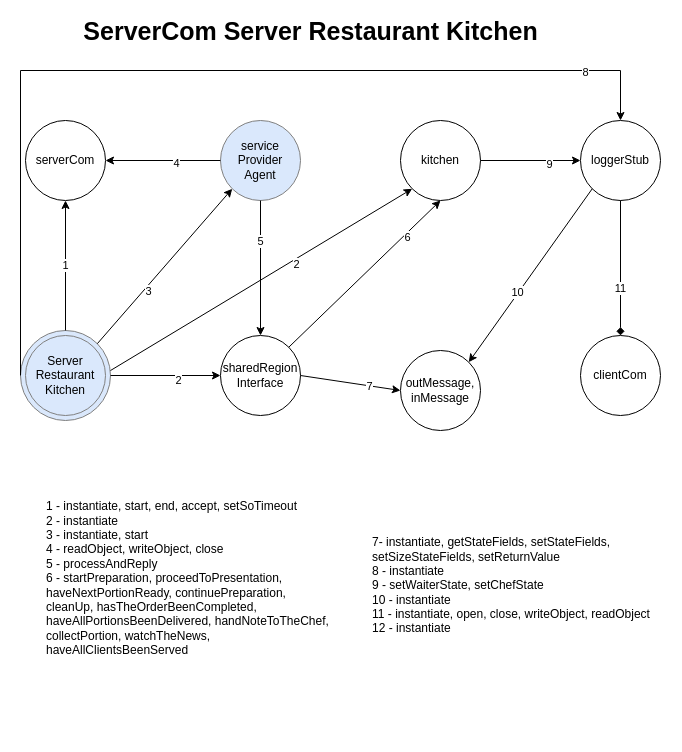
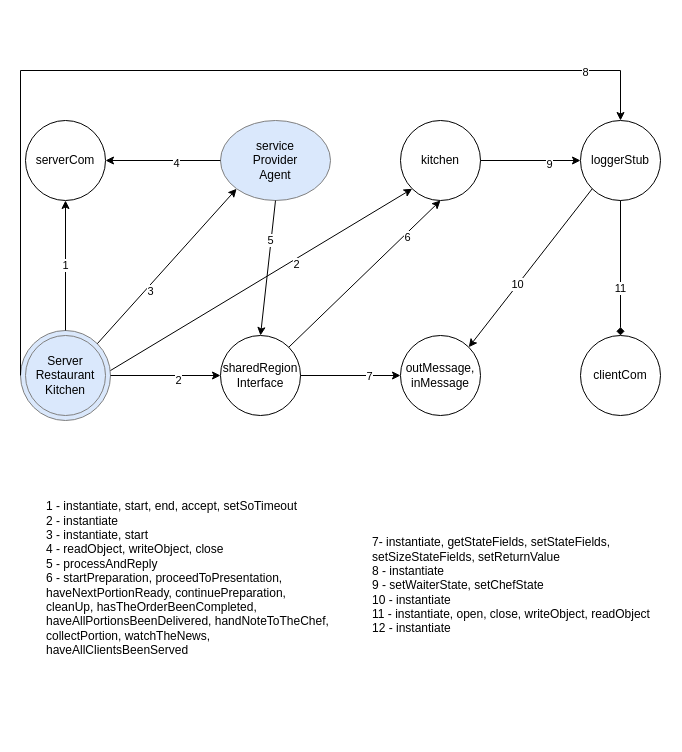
(311, 31) -> none
(261, 161) -> (276, 161)
(441, 391) -> (441, 376)
